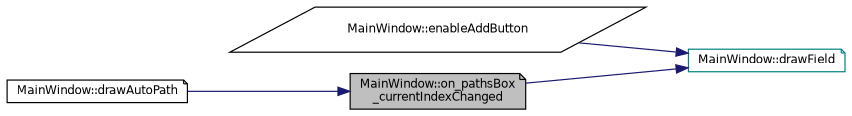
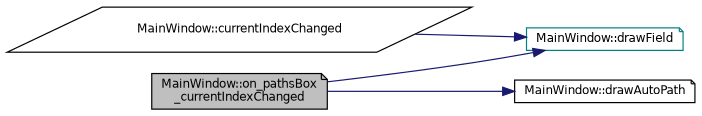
(438, 30) -> (240, 30)
(263, 91) -> (415, 91)
